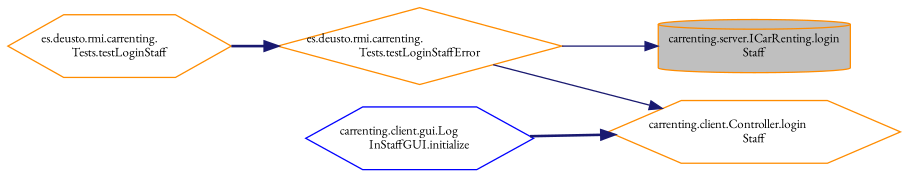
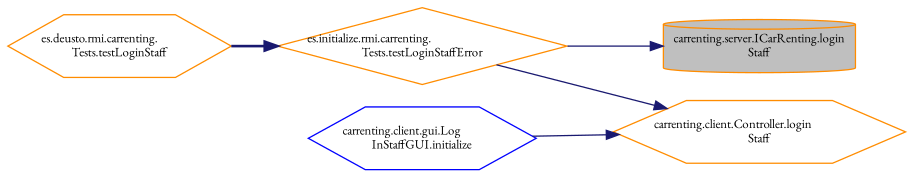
(420, 46) -> (422, 46)
(566, 136) -> (569, 136)
